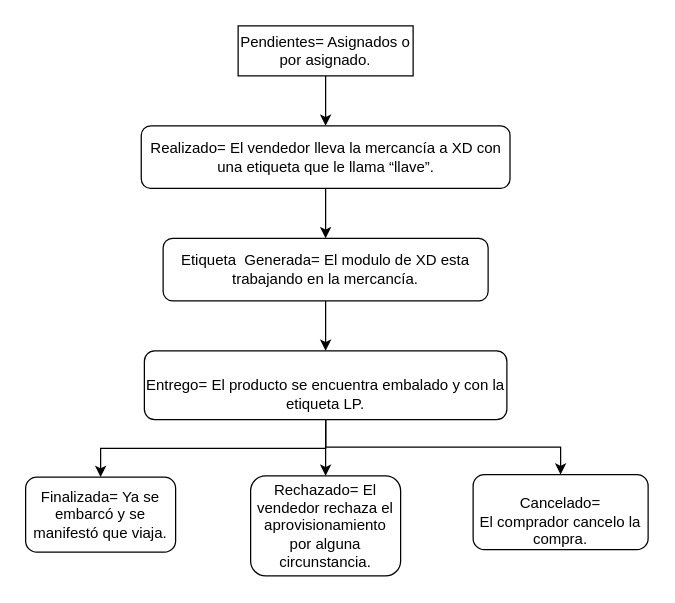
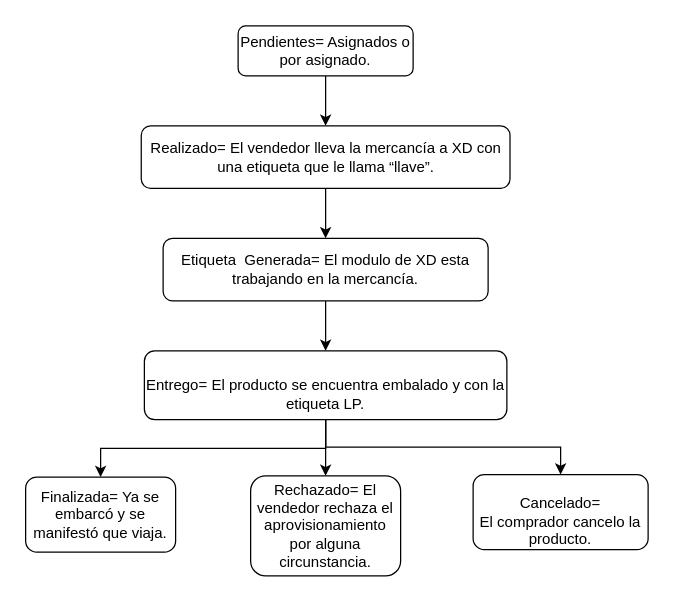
(326, 51) -> (326, 51)
(561, 512) -> (561, 512)
